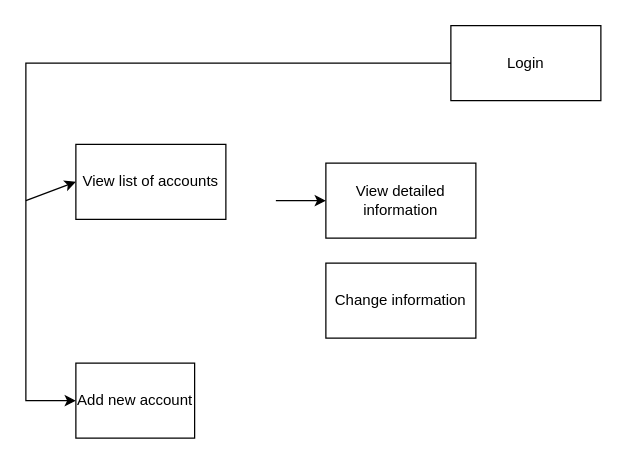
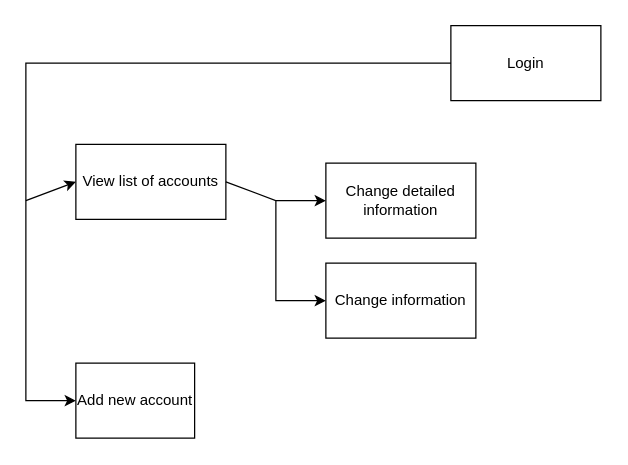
(401, 201) -> (401, 201)
none -> (276, 245)
